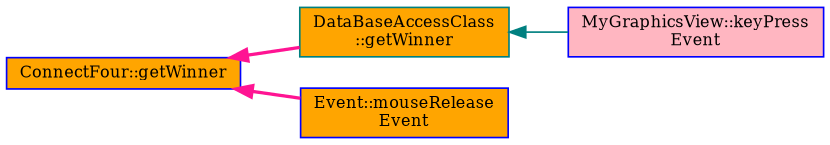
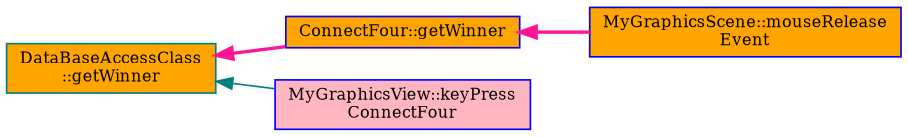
(696, 32) -> (403, 105)
(274, 51) -> (259, 50)
(404, 113) -> (745, 32)
